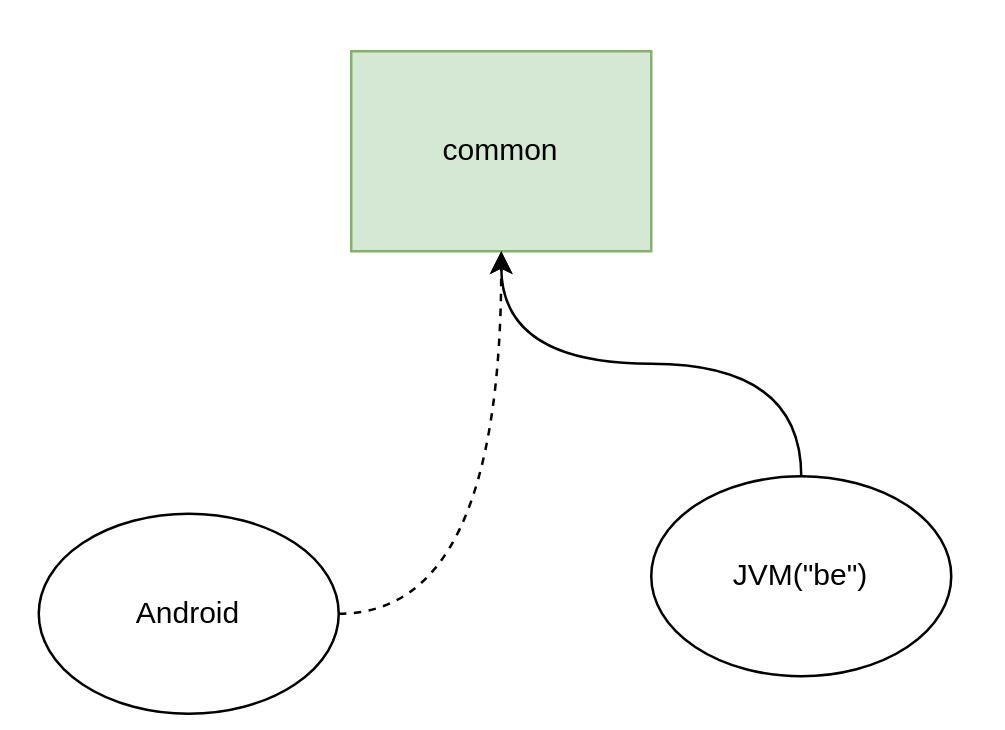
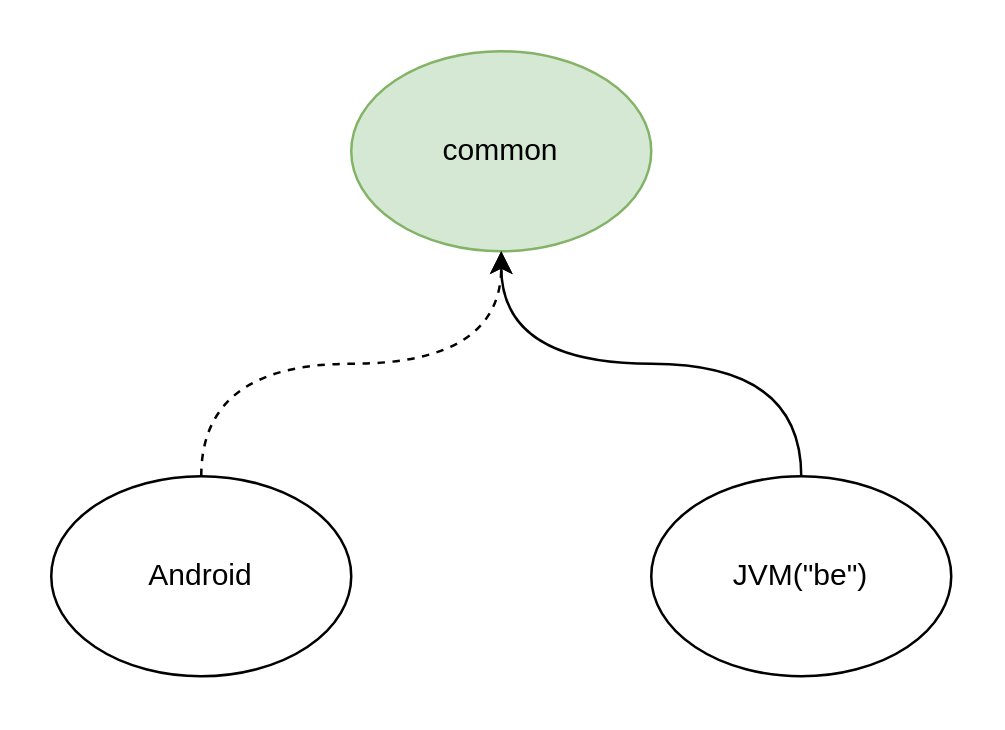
(501, 151) -> (501, 151)
(189, 614) -> (201, 576)
